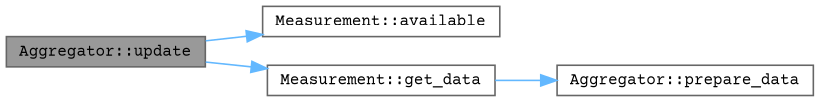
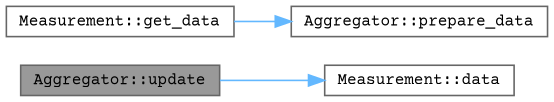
(381, 21) -> (419, 80)
(228, 64) -> none
